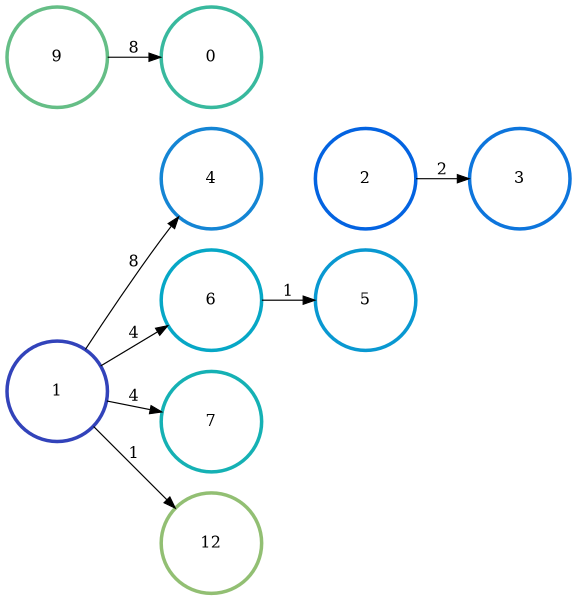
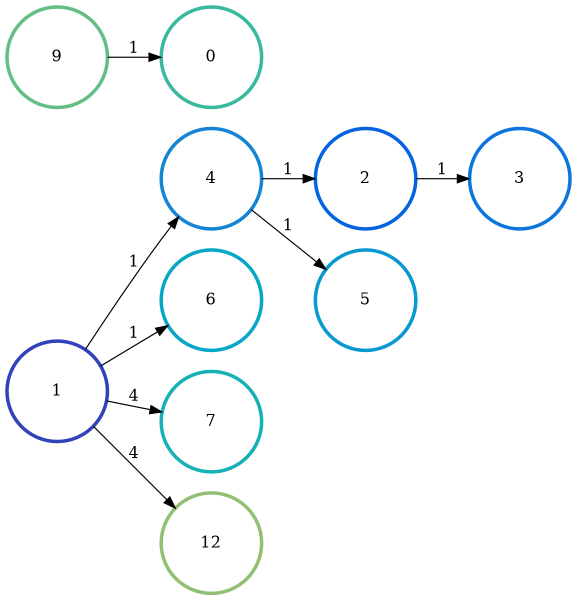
(134, 48) -> (134, 48)
(443, 170) -> (443, 170)
none -> (282, 179)
(134, 262) -> (134, 262)
(282, 300) -> (284, 236)
(134, 333) -> (134, 333)
(134, 454) -> (134, 454)
